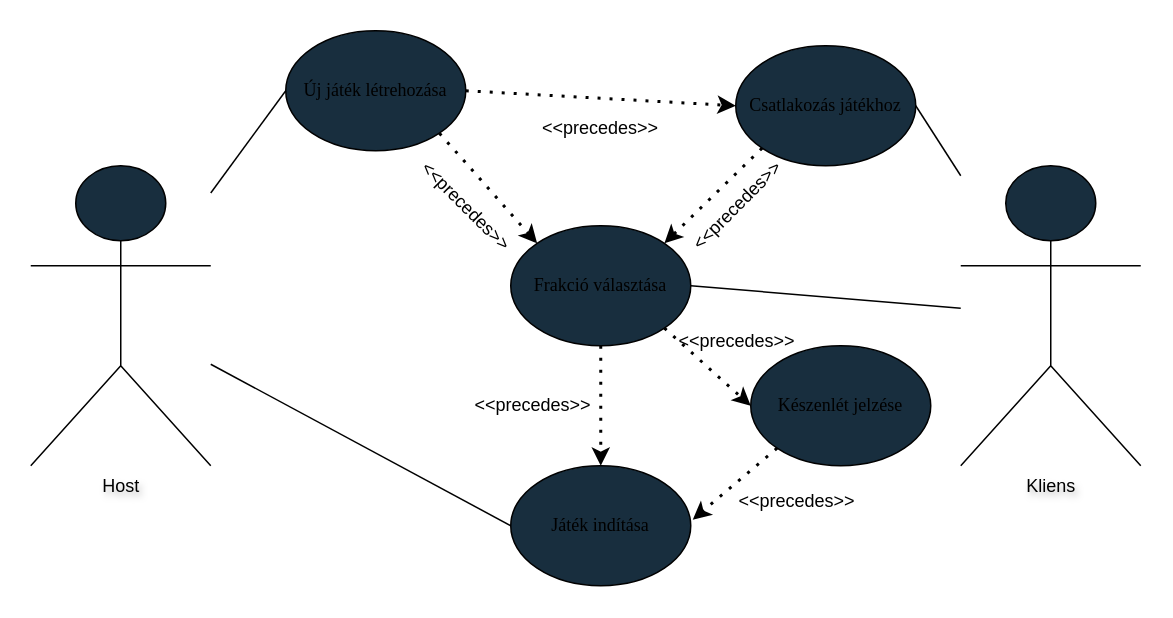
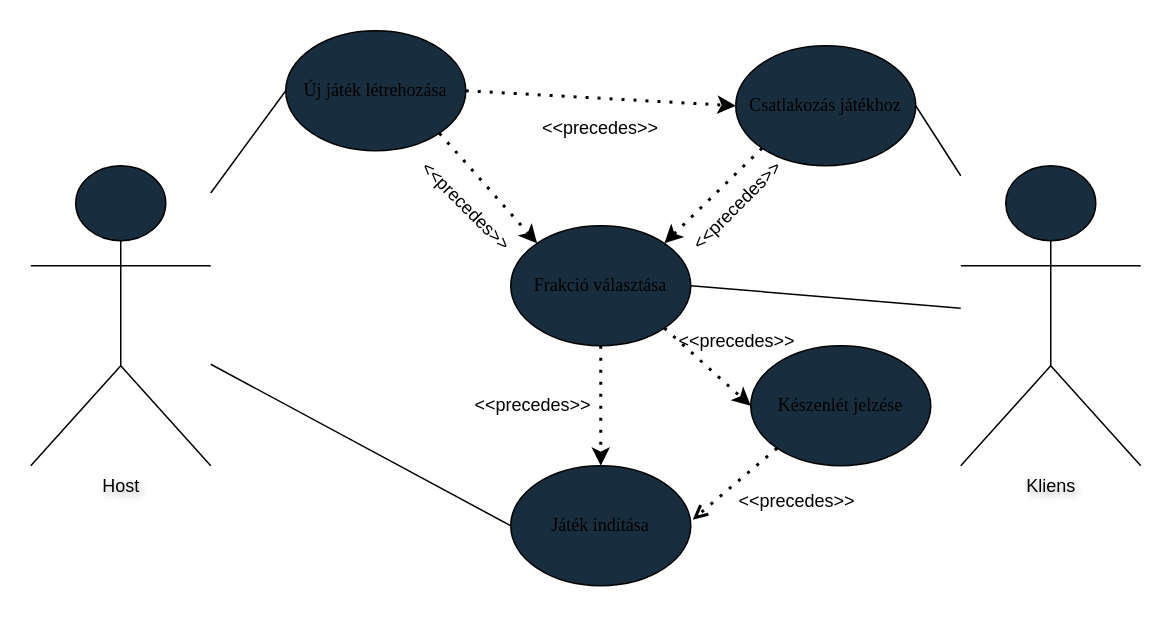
(704, 510) -> (702, 512)
